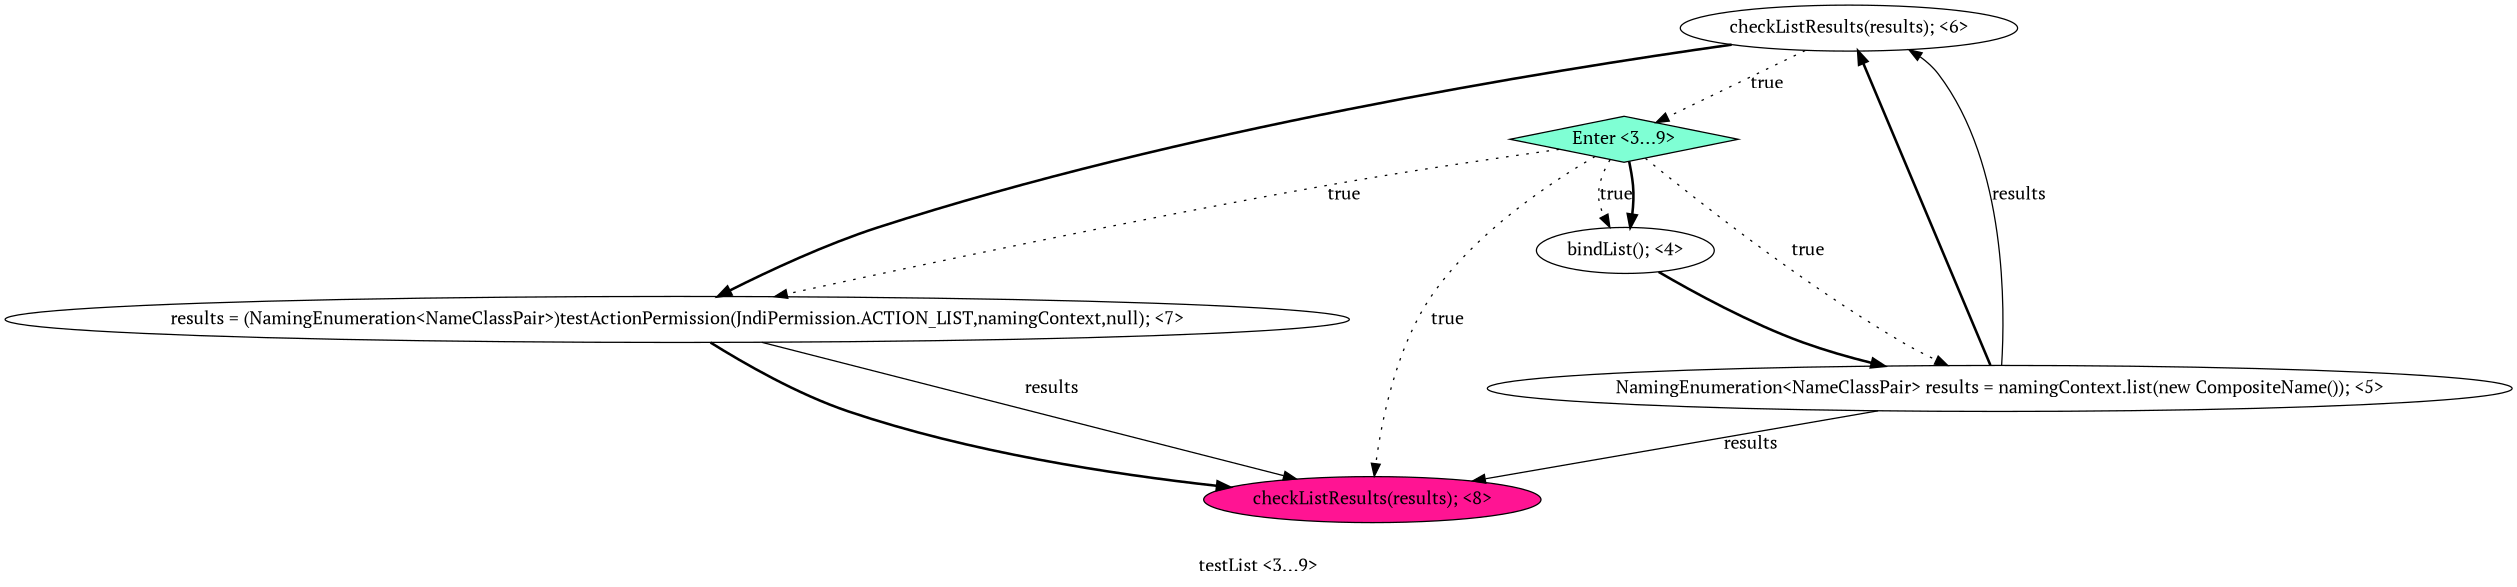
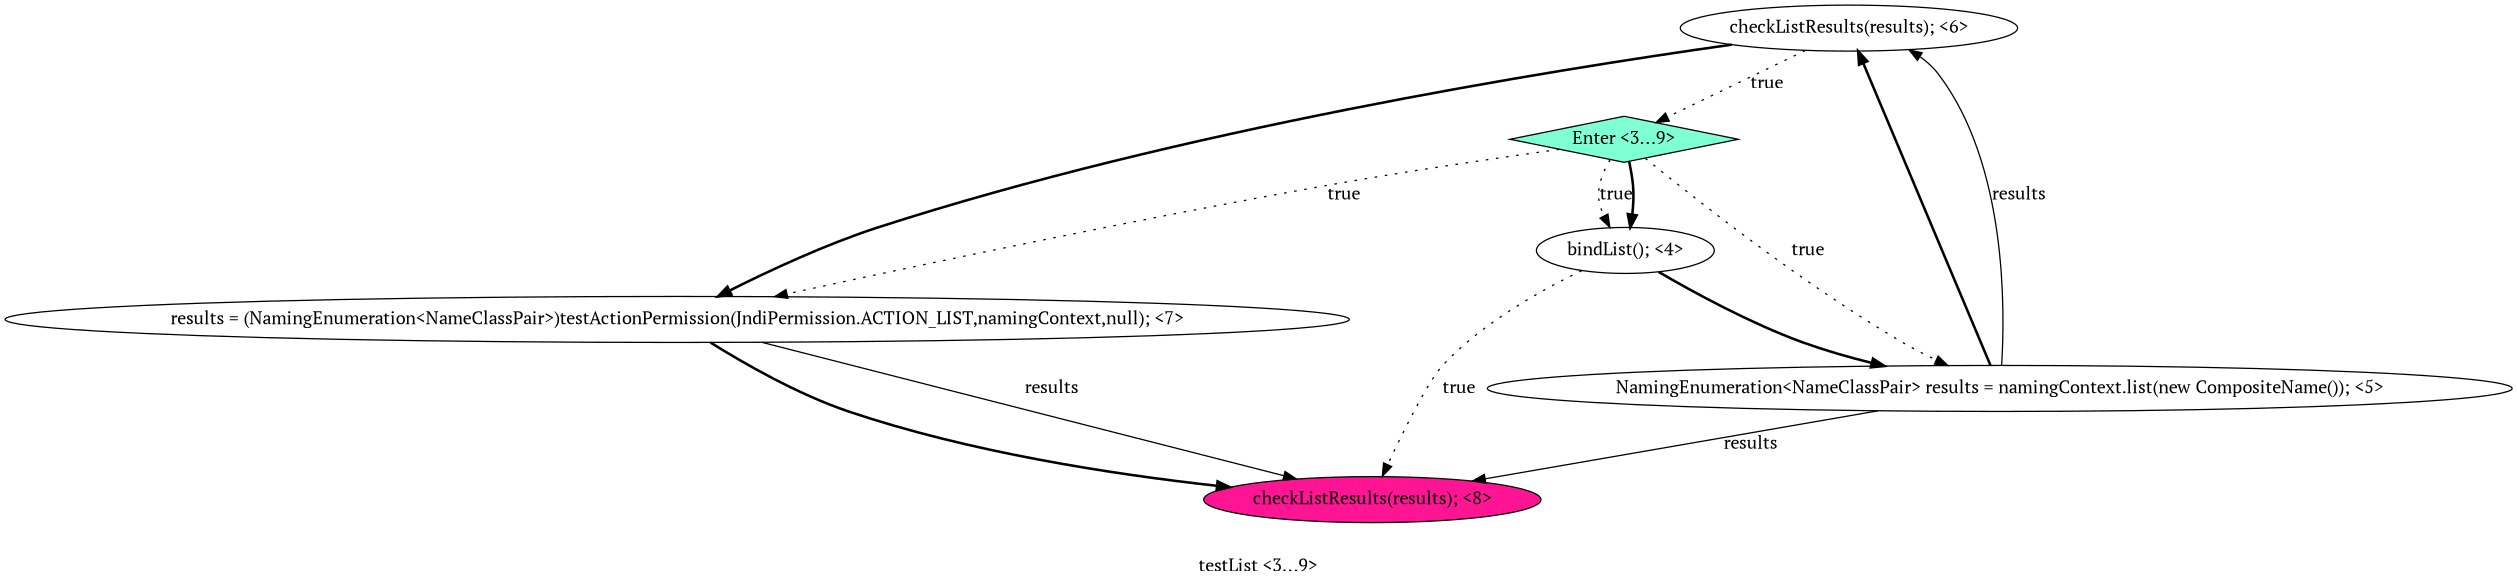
(1443, 281) -> (1463, 346)
